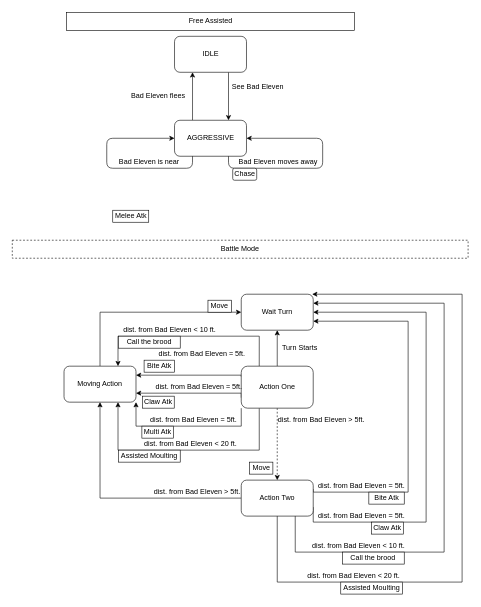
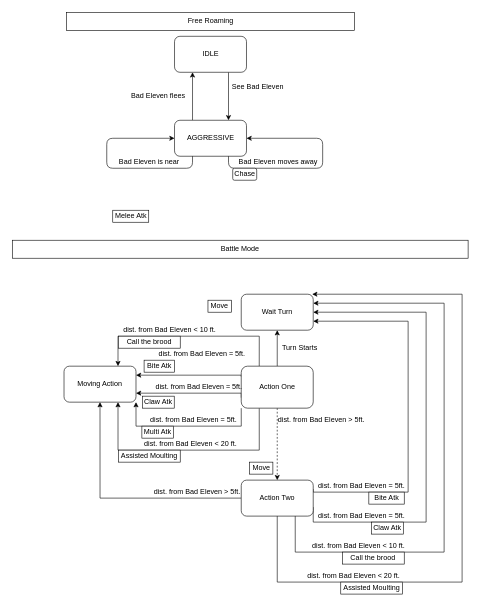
(211, 21) -> (211, 21)
(240, 249) -> (240, 249)
(100, 312) -> none
